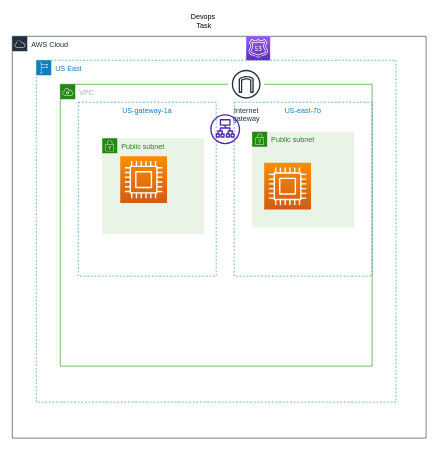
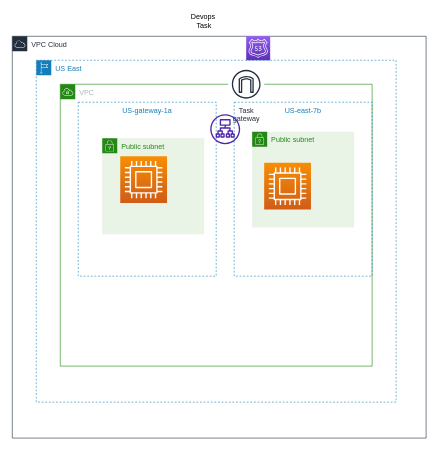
(48, 45) -> (48, 45)
(247, 115) -> (247, 115)
